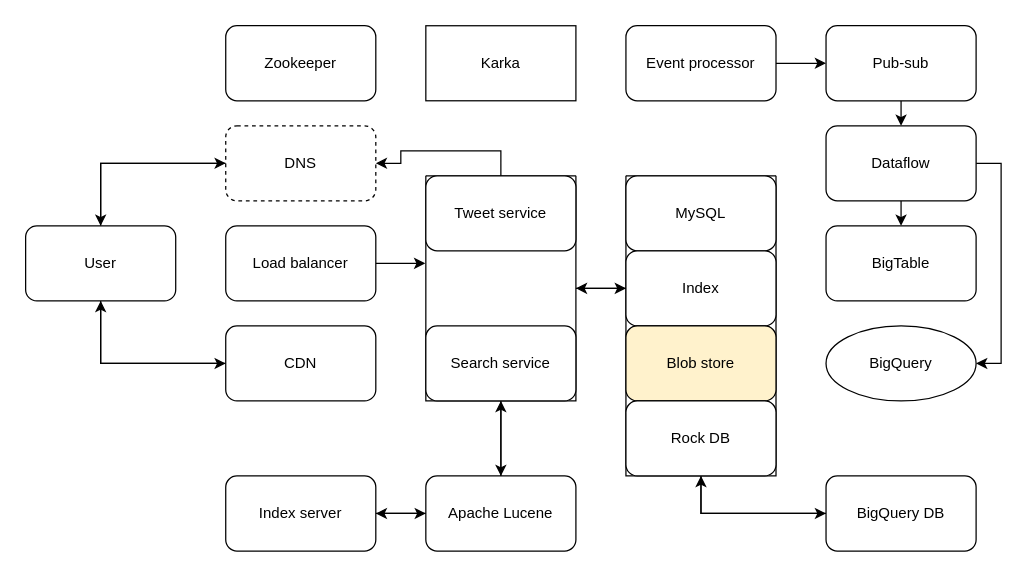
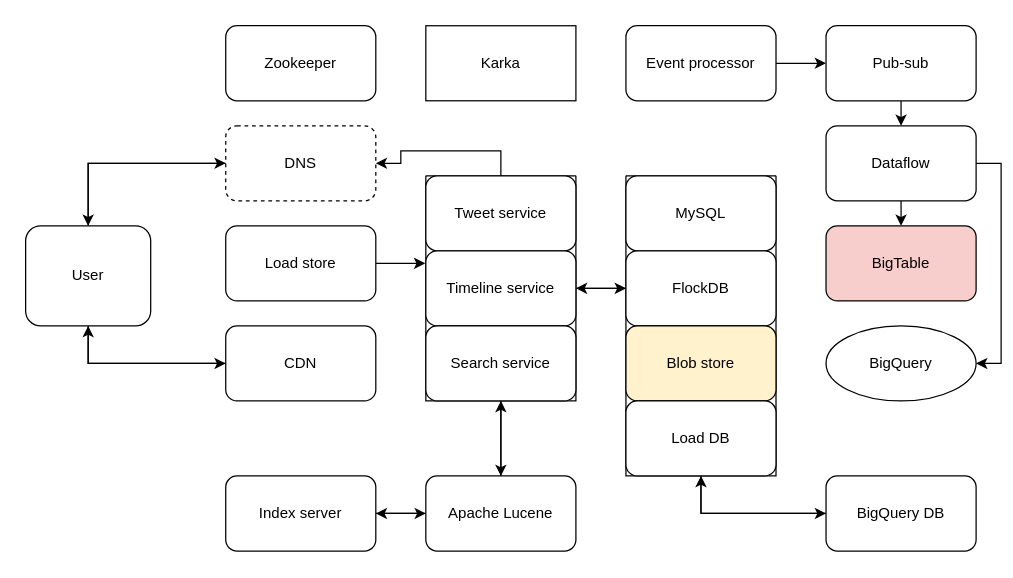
(101, 263) -> (88, 276)
(301, 263) -> (301, 263)
(901, 263) -> (901, 263)
none -> (501, 288)
(701, 288) -> (701, 288)
(701, 438) -> (701, 438)
